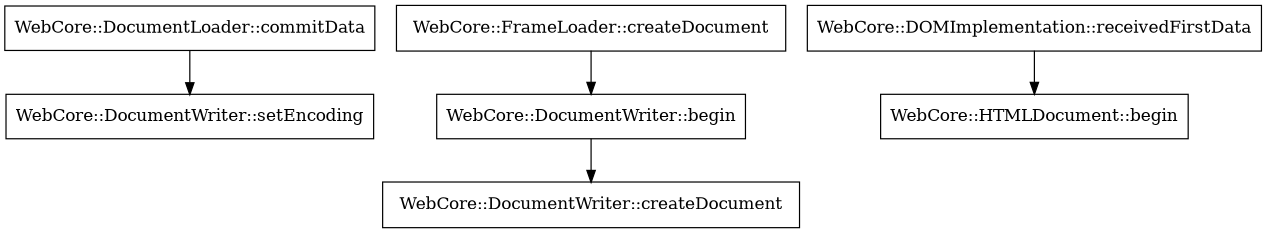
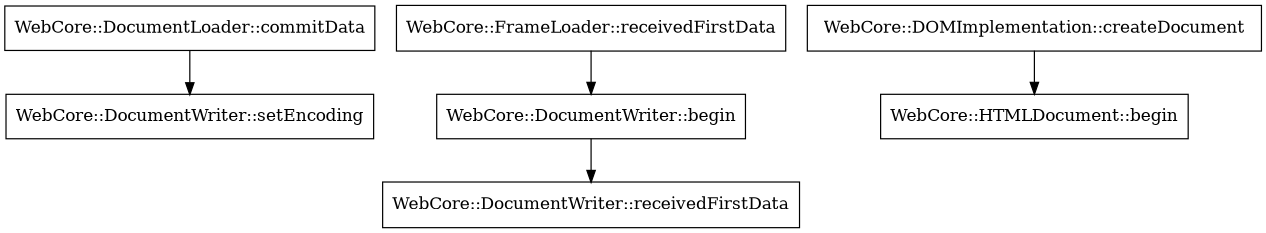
(591, 28) -> (591, 28)
(1034, 28) -> (1034, 28)
(591, 205) -> (591, 205)
